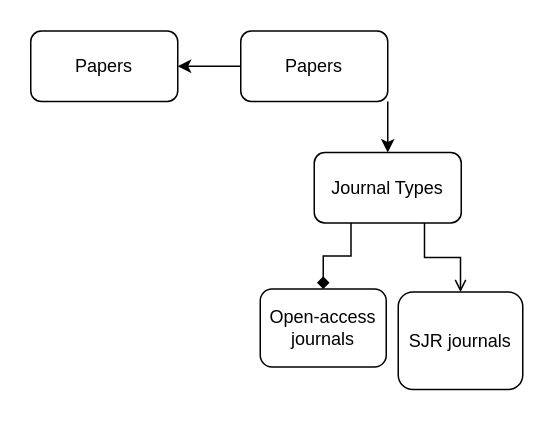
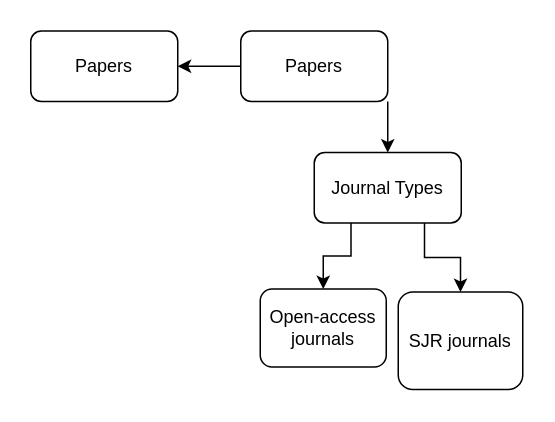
(323, 276) -> (323, 277)
(461, 283) -> (461, 280)
